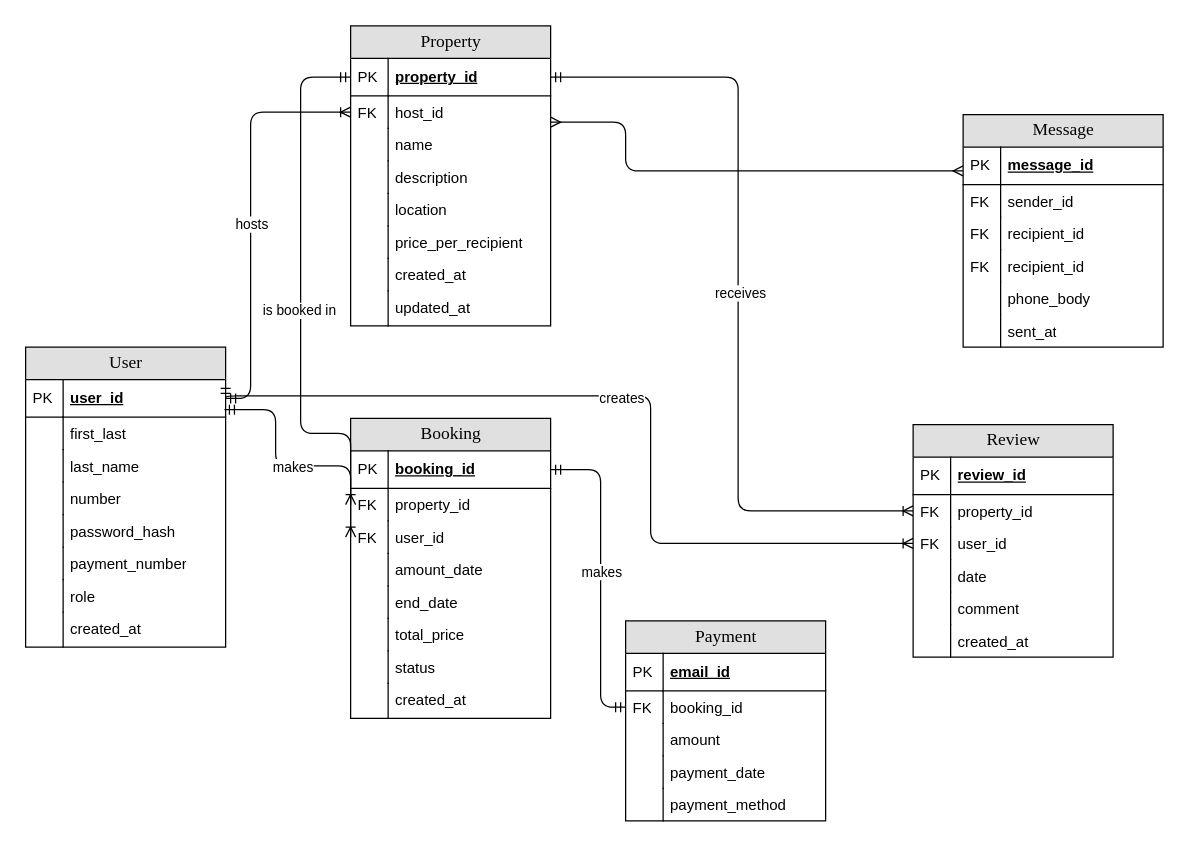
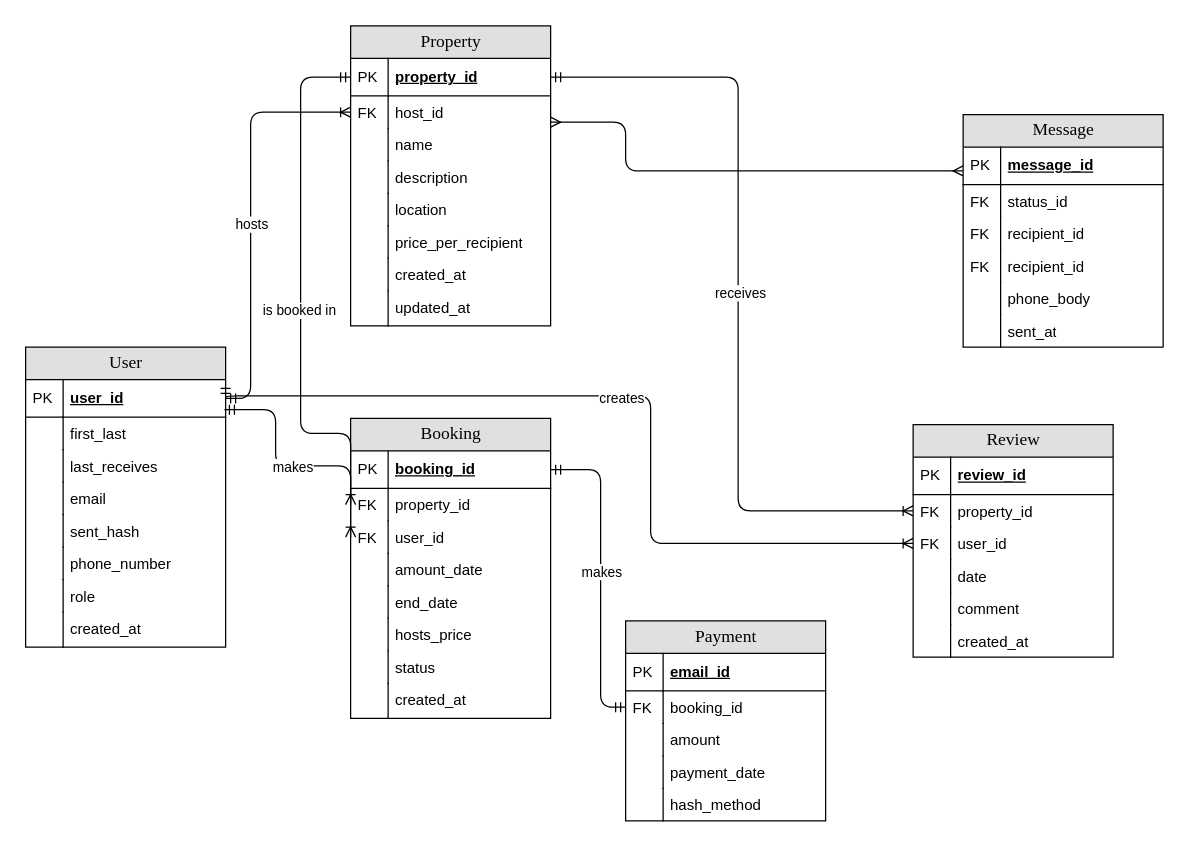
(1044, 202) -> (1044, 202)
(106, 467) -> (121, 467)
(96, 500) -> (88, 500)
(125, 532) -> (108, 532)
(129, 565) -> (121, 565)
(438, 636) -> (440, 636)
(729, 806) -> (717, 806)
